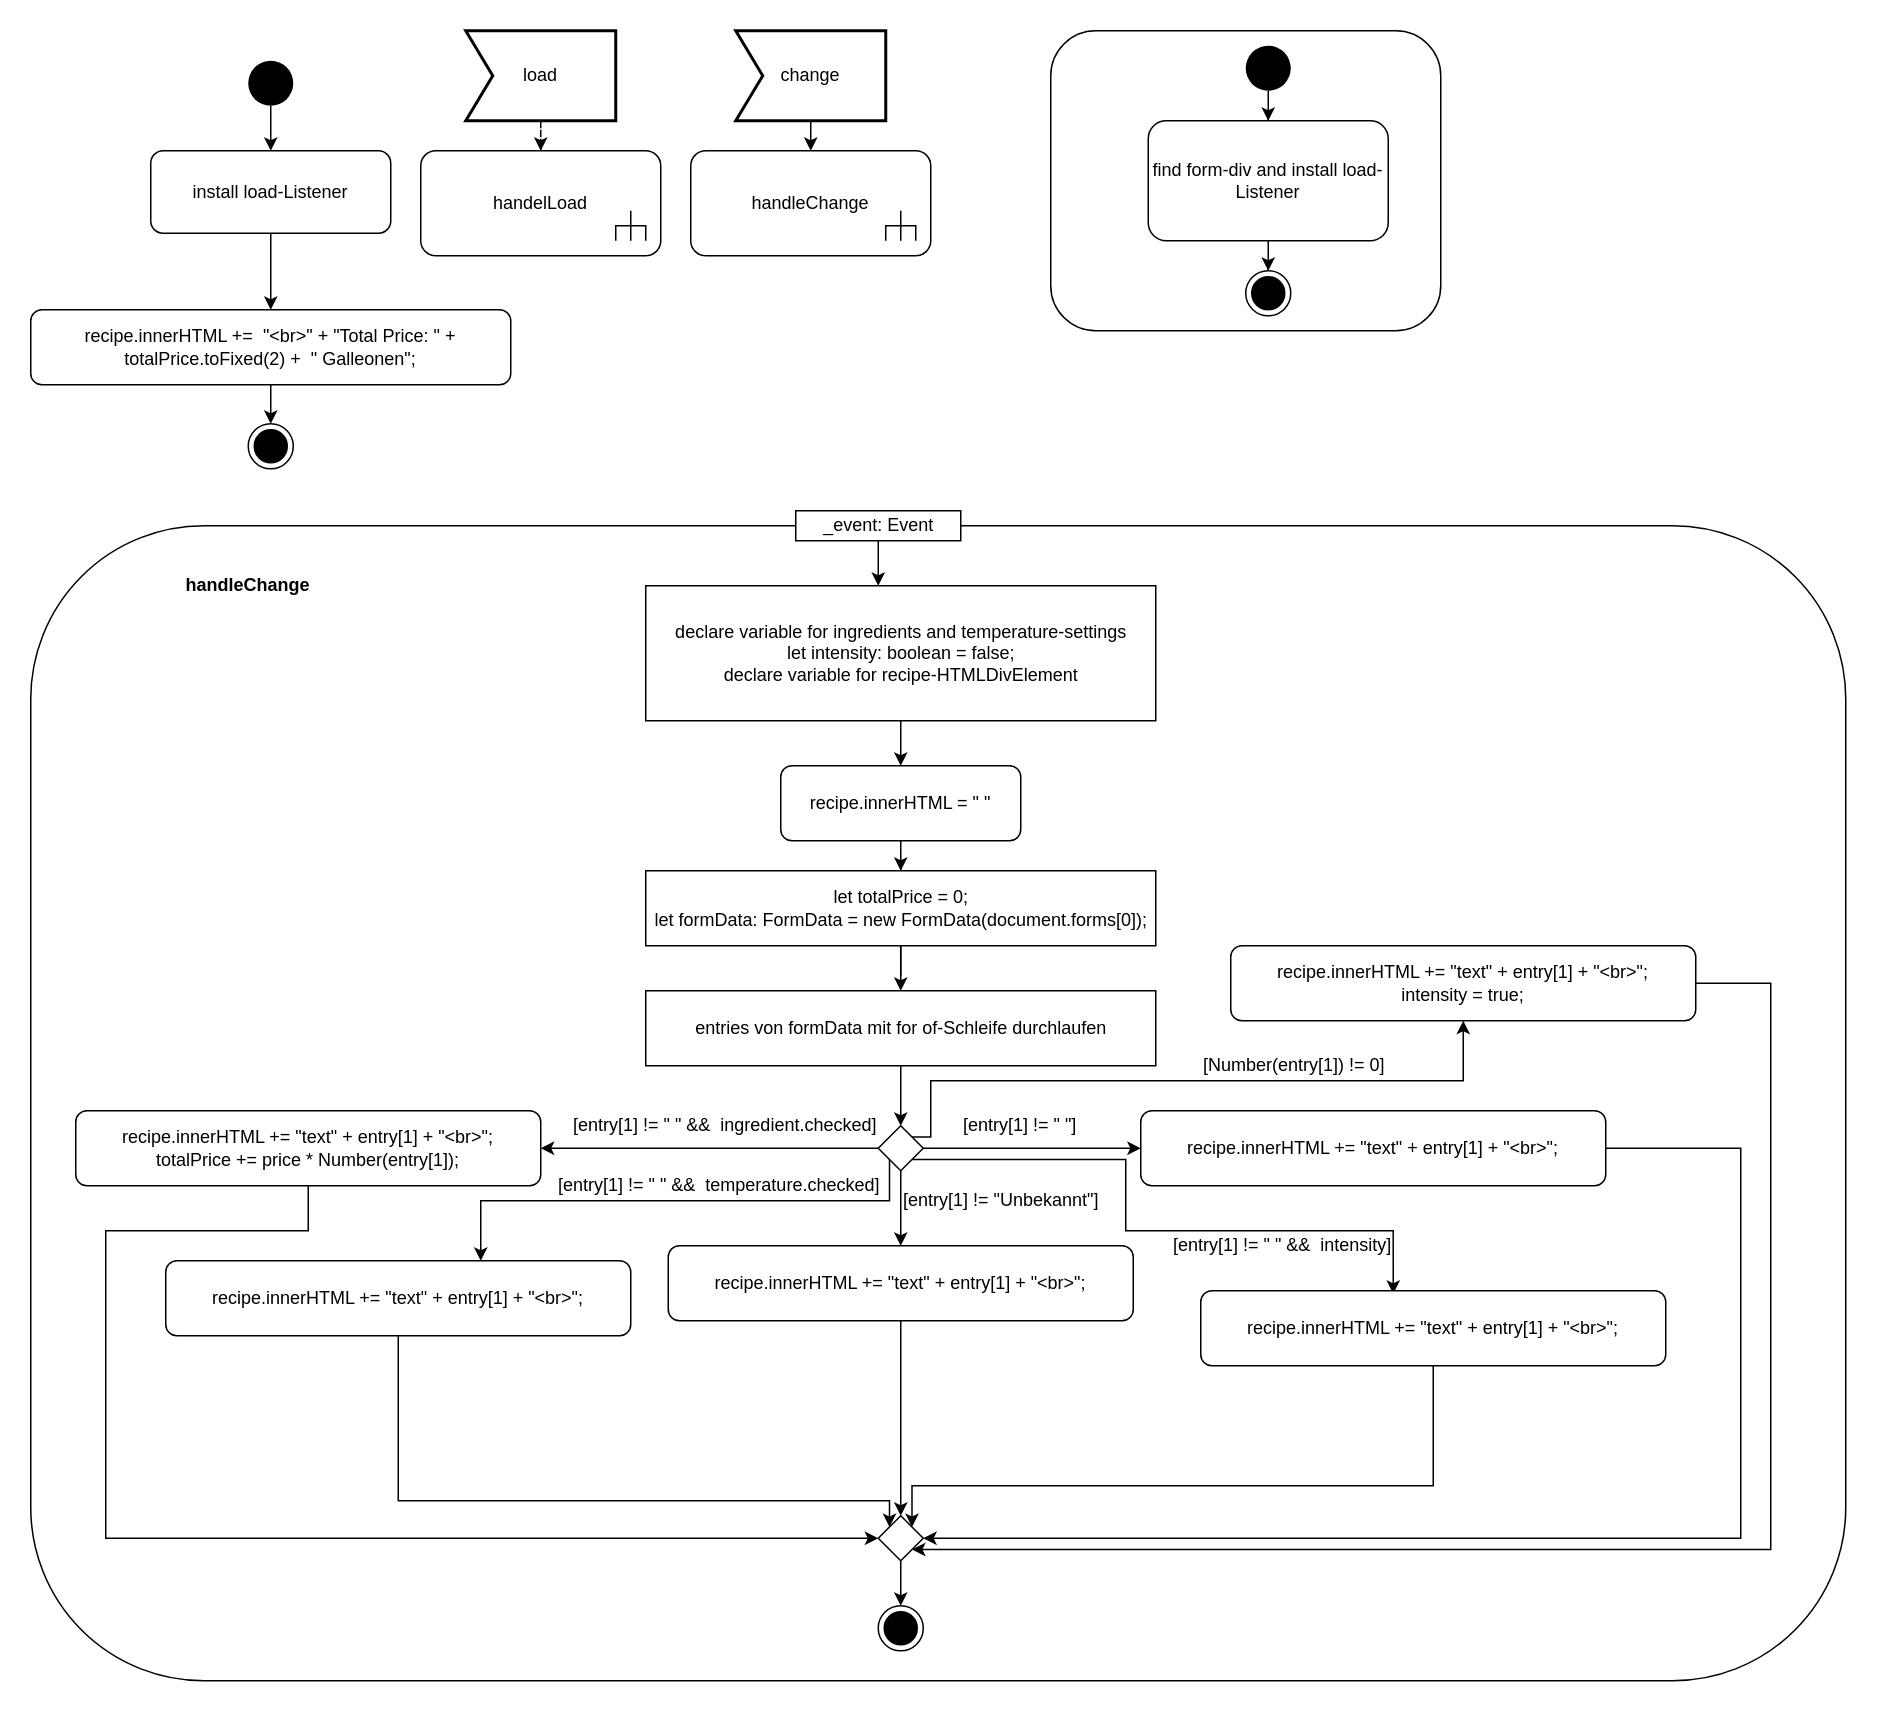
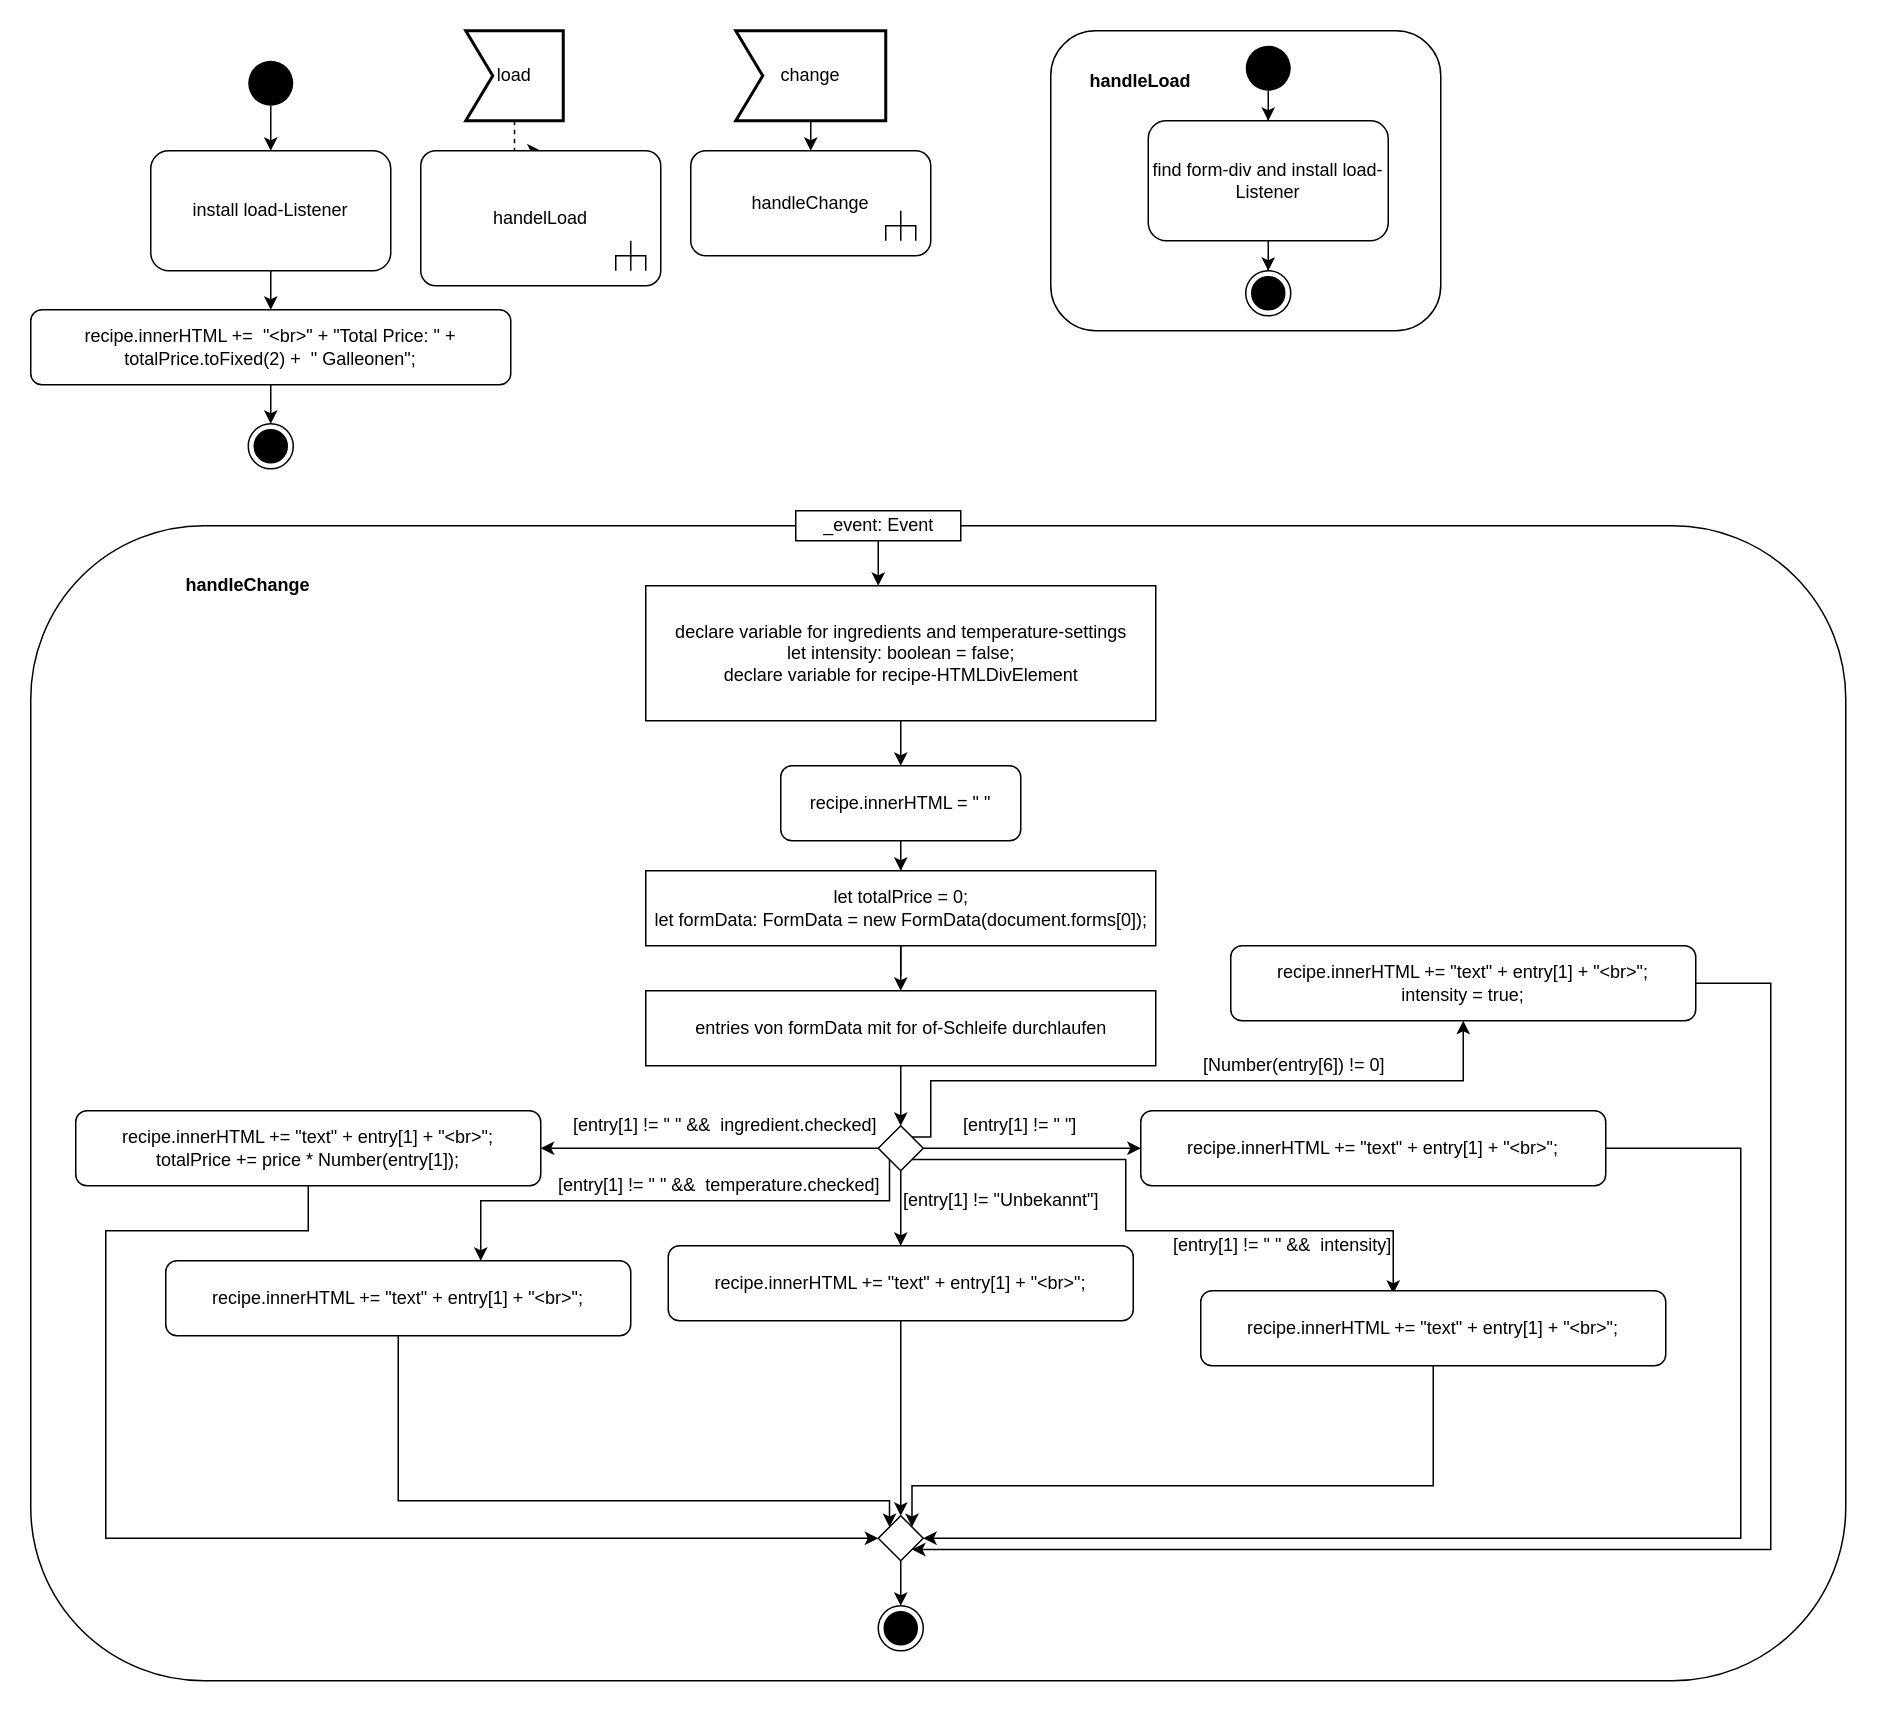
(541, 76) -> (515, 76)
none -> (1141, 80)
(271, 192) -> (271, 211)
(541, 203) -> (541, 218)
(1300, 1066) -> (1300, 1066)
